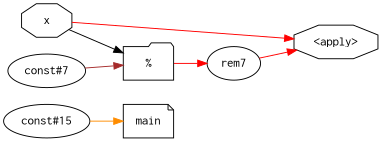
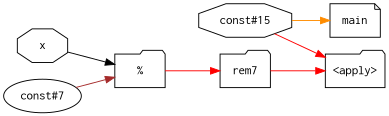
(178, 30) -> (296, 43)
(336, 42) -> (355, 71)
(234, 63) -> (245, 71)
(47, 121) -> (245, 21)
